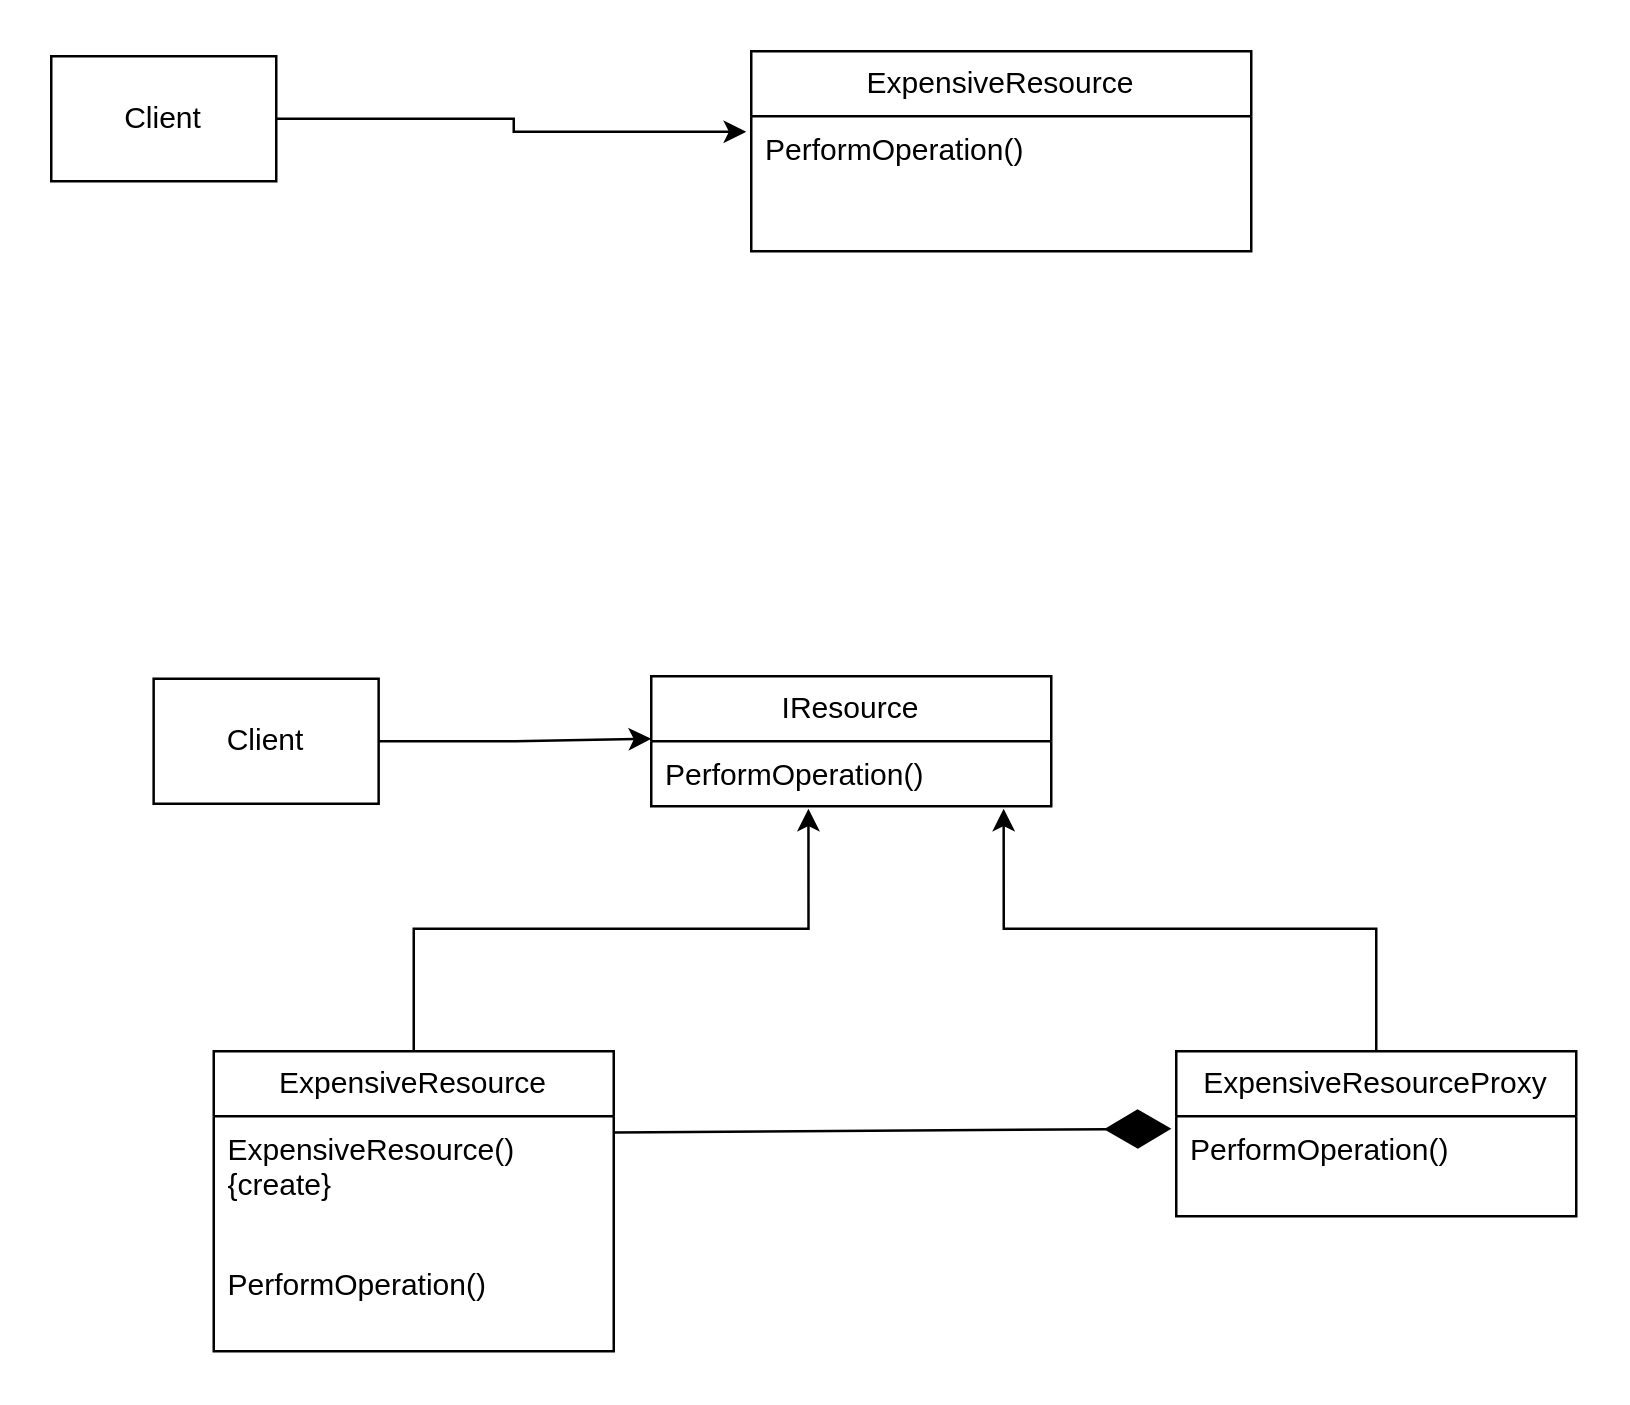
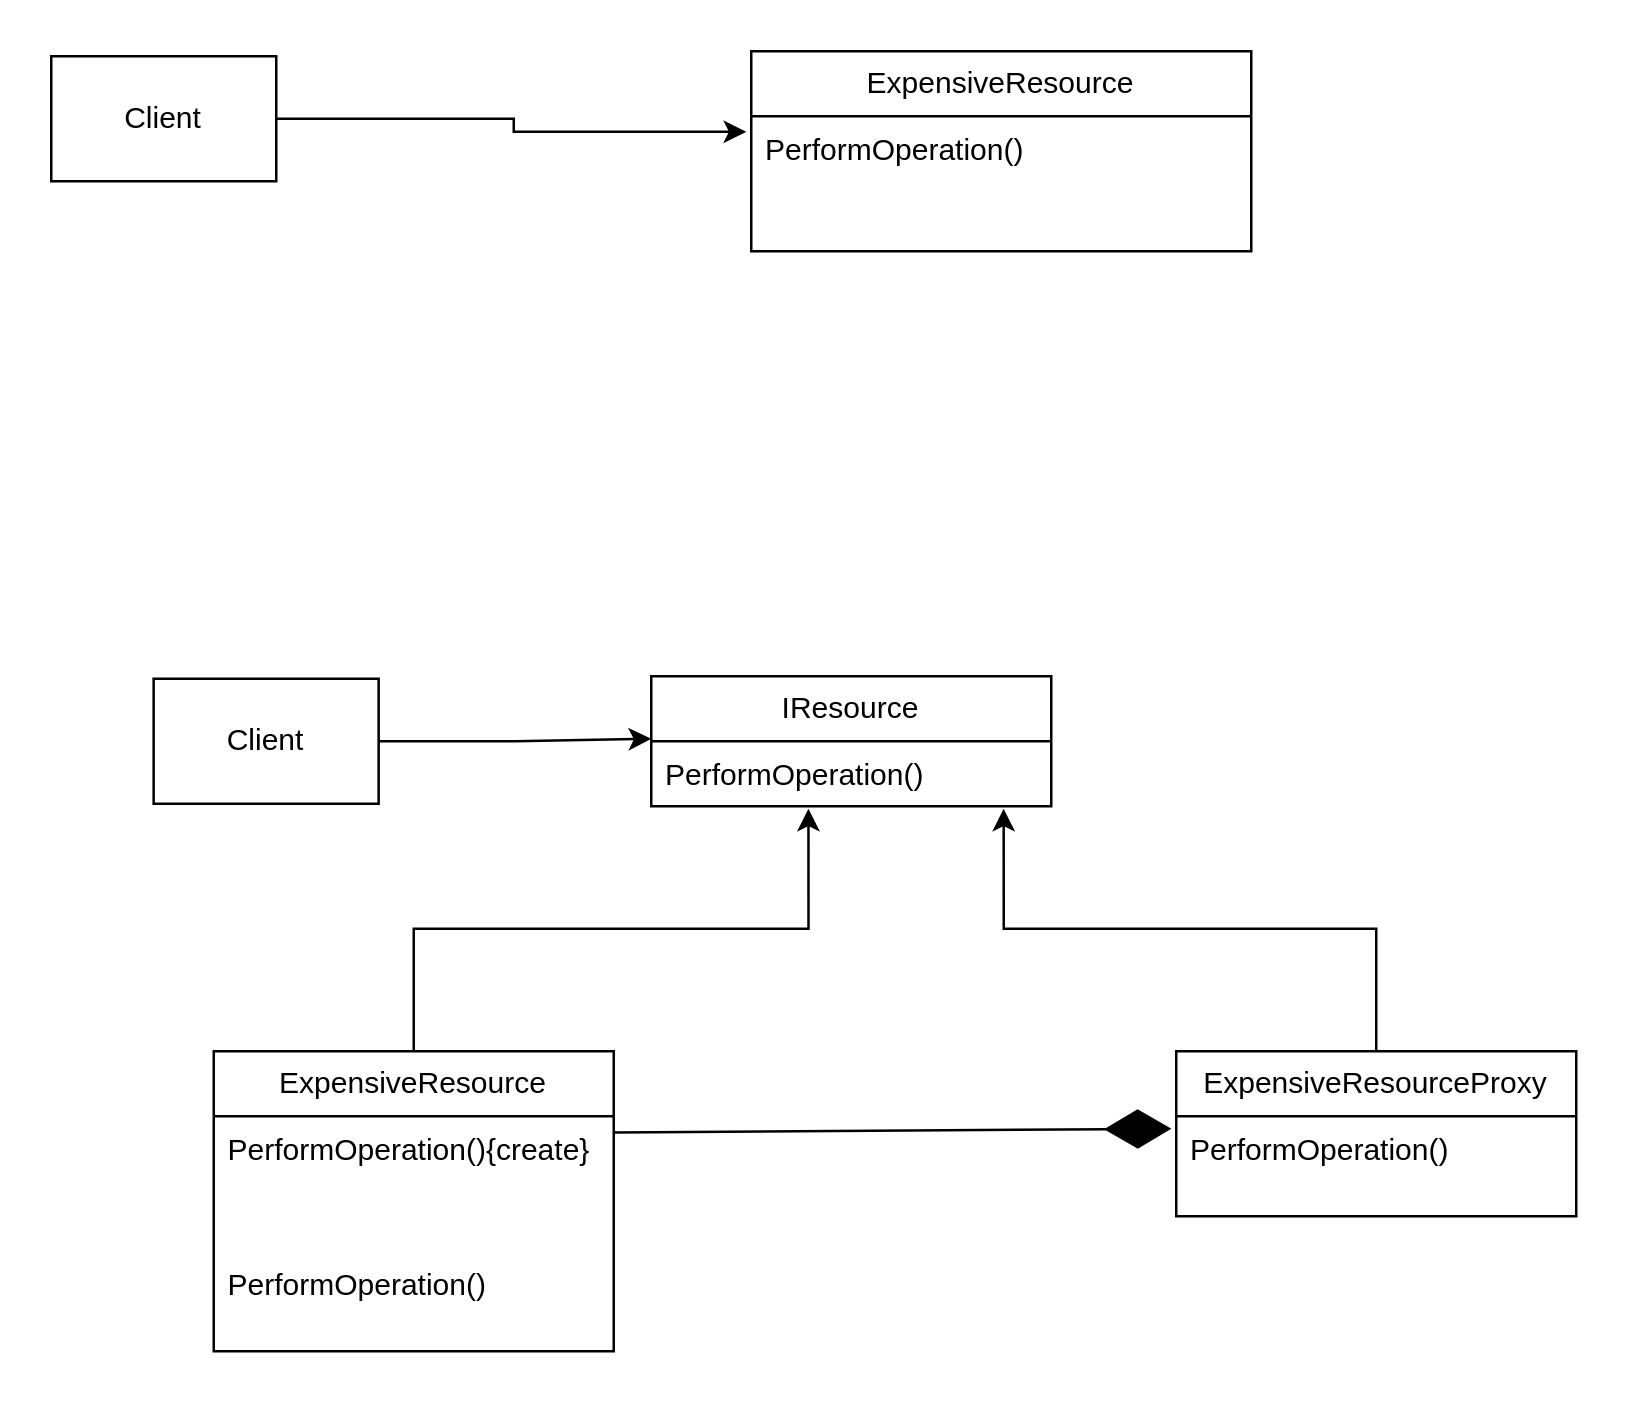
(416, 1170) -> (416, 1170)
